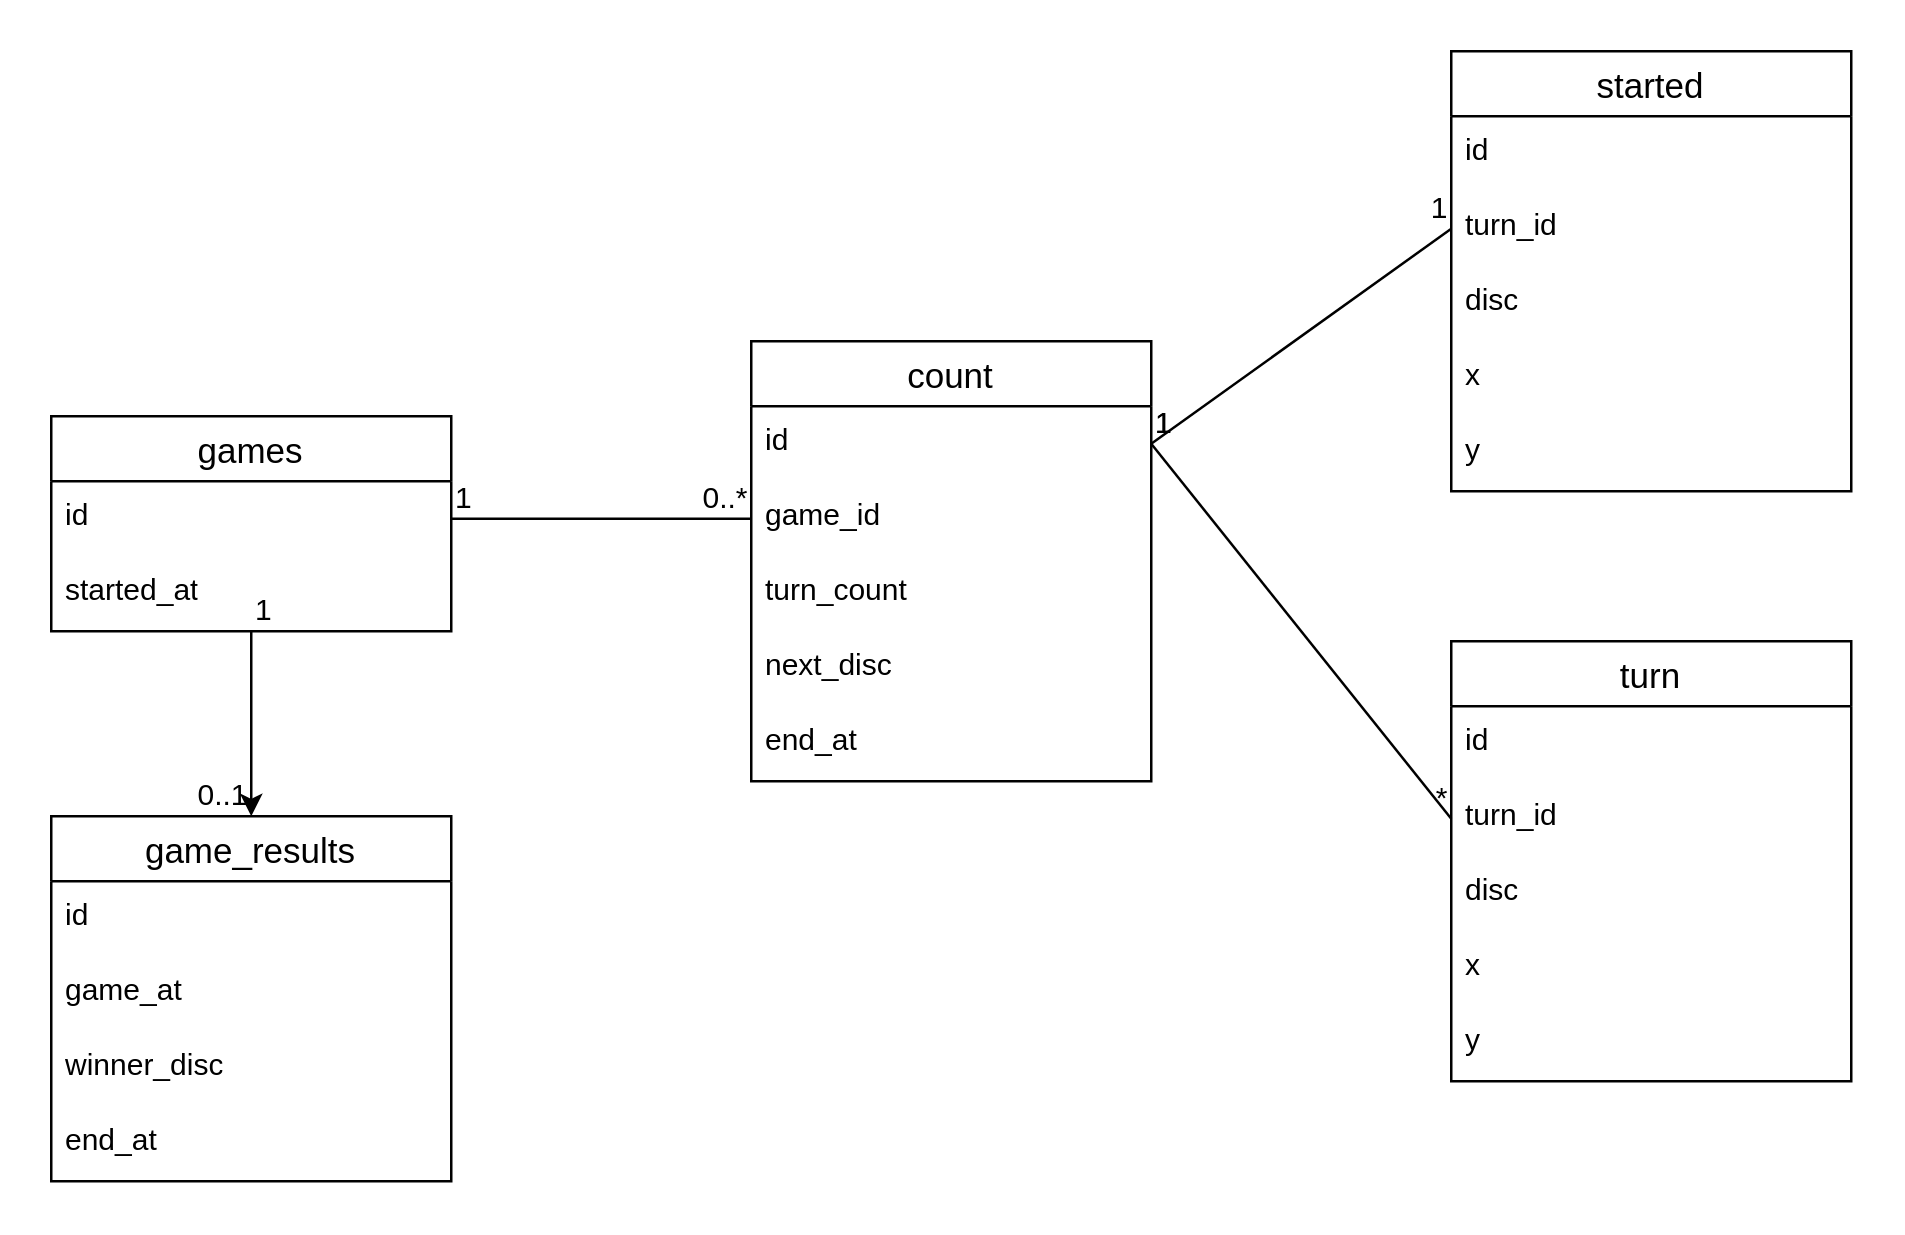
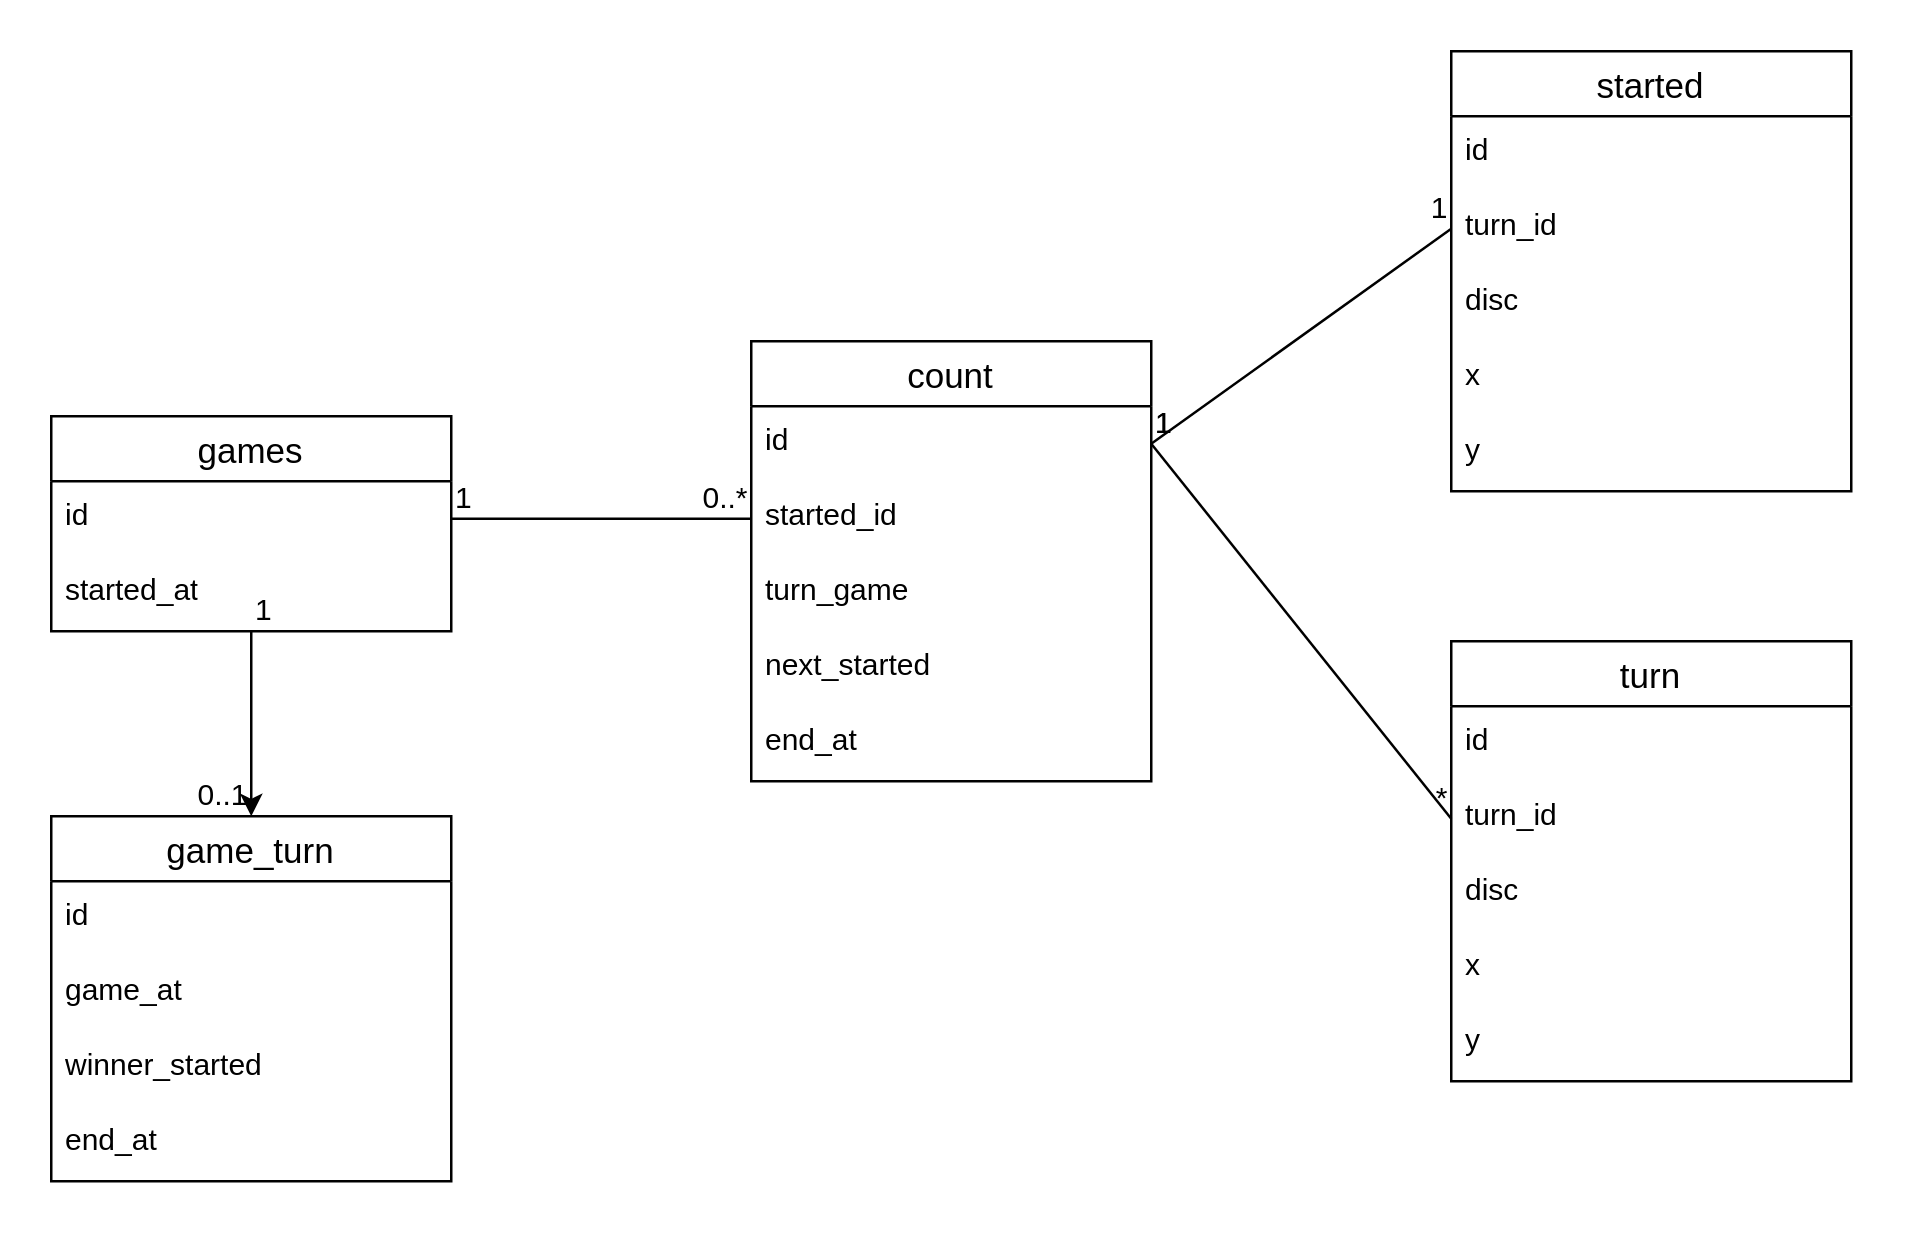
(821, 517) -> (846, 517)
(850, 592) -> (842, 592)
(838, 667) -> (867, 667)
(250, 851) -> (250, 851)
(151, 1067) -> (180, 1067)
